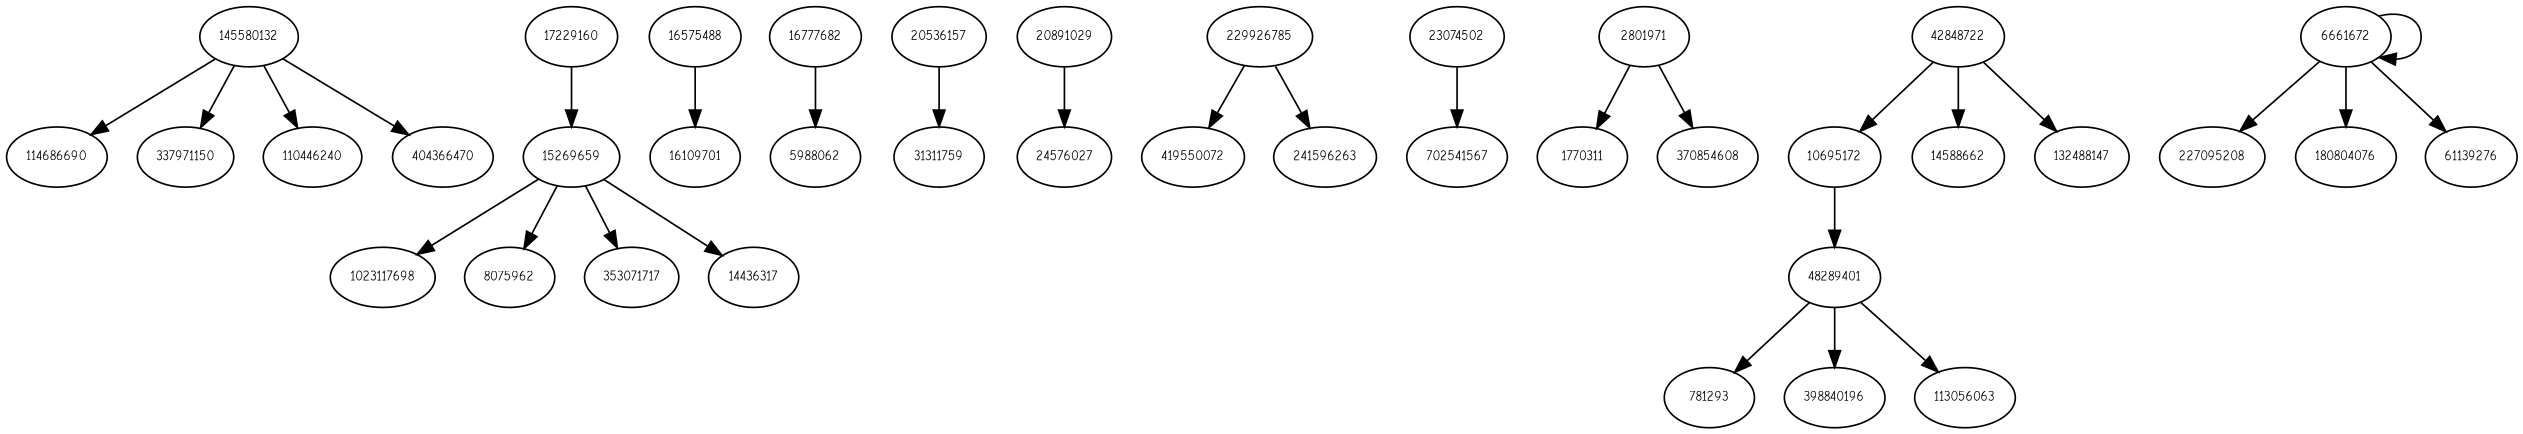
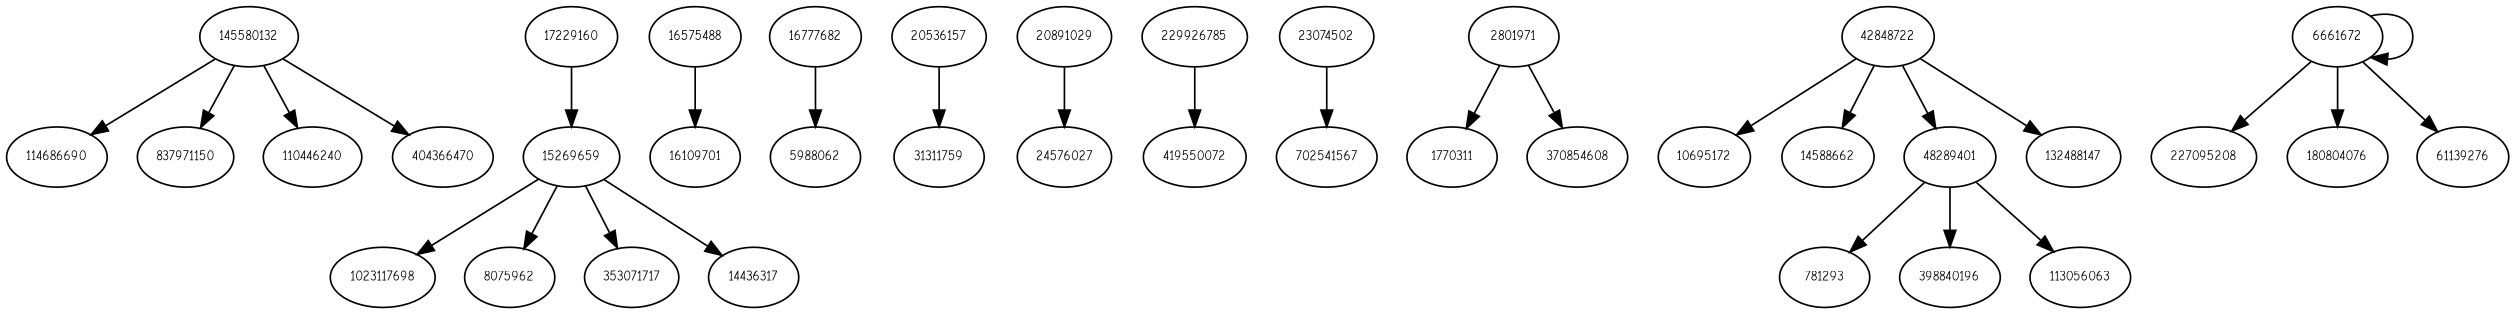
(186, 157) -> (186, 157)
(1325, 157) -> none
(1835, 209) -> (1915, 89)
